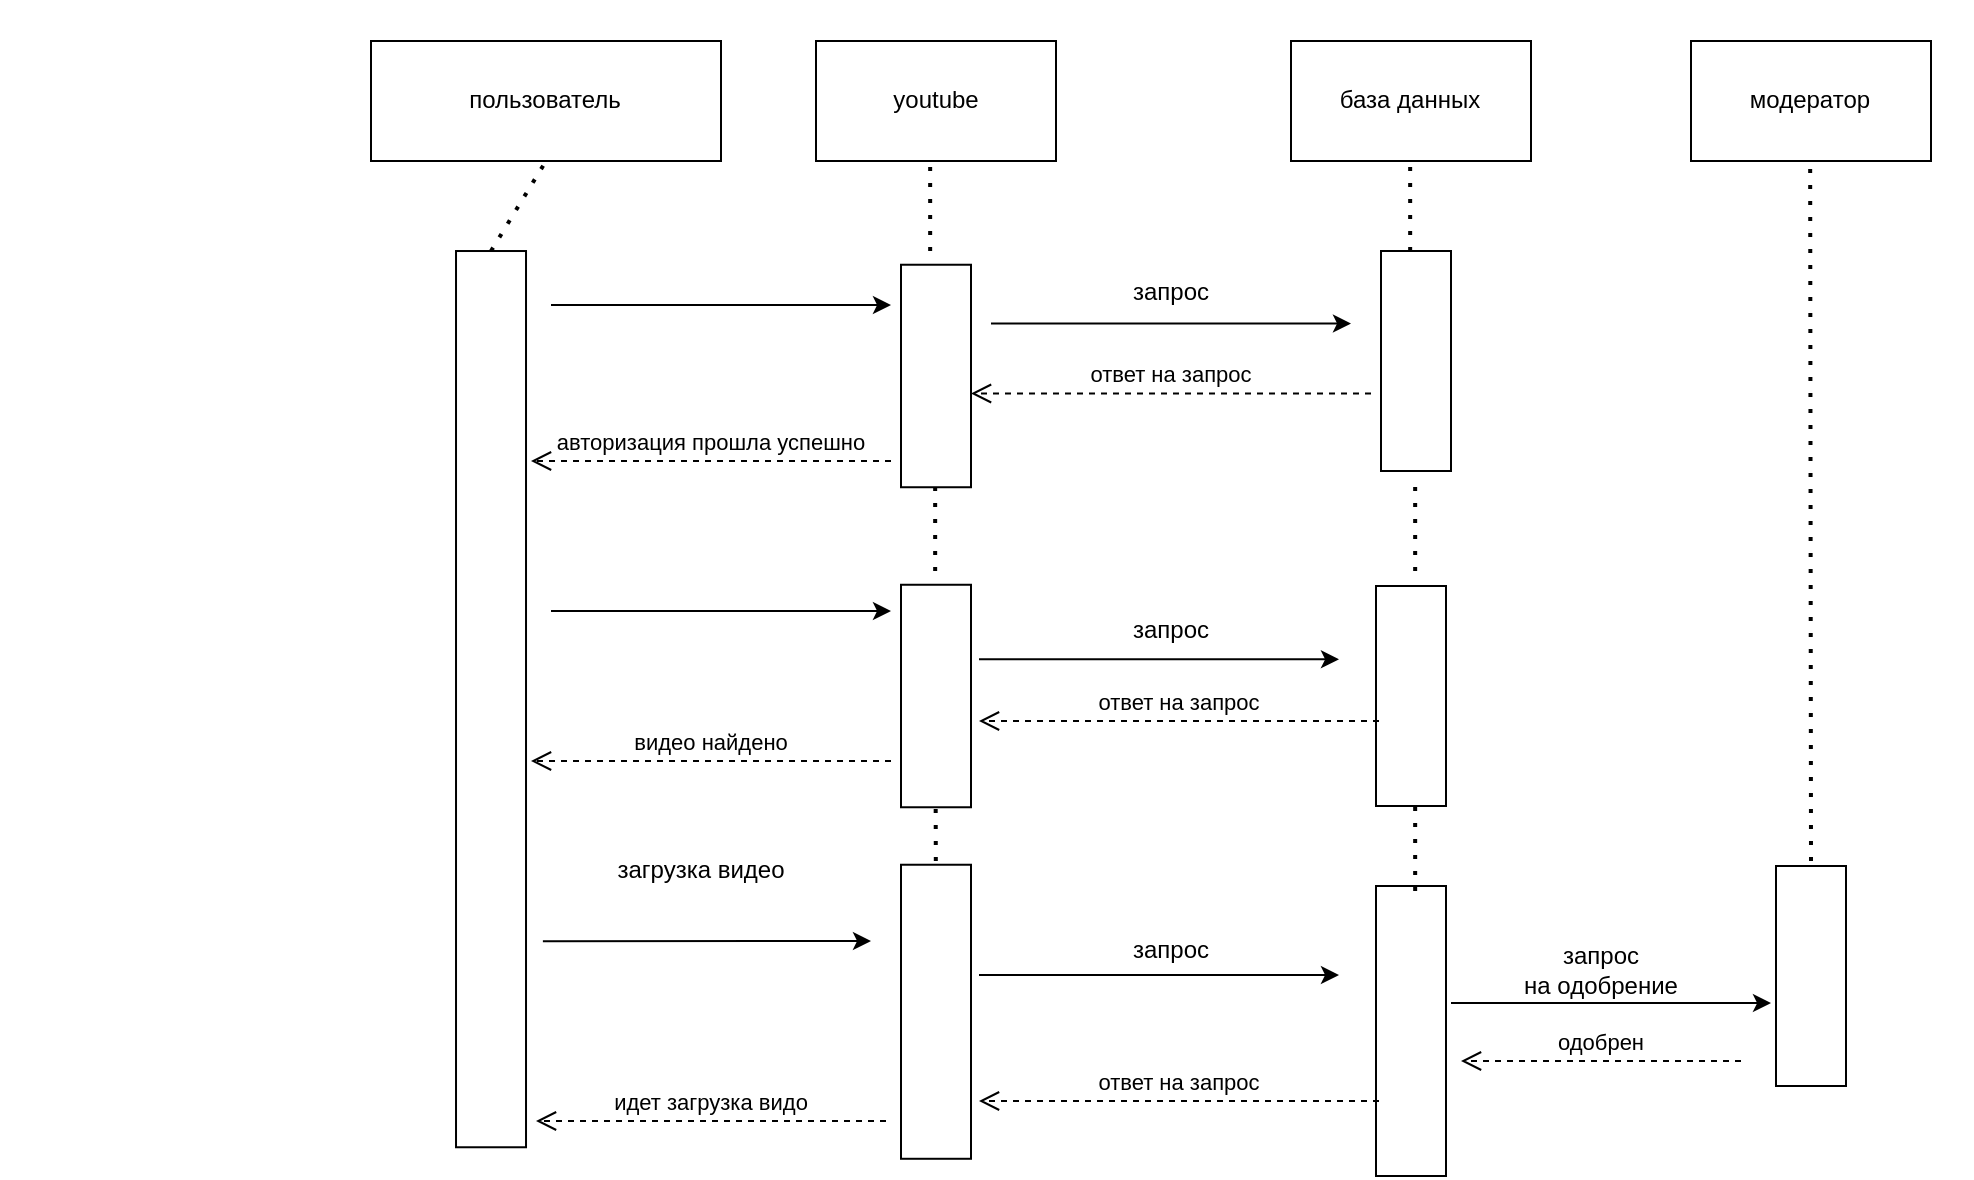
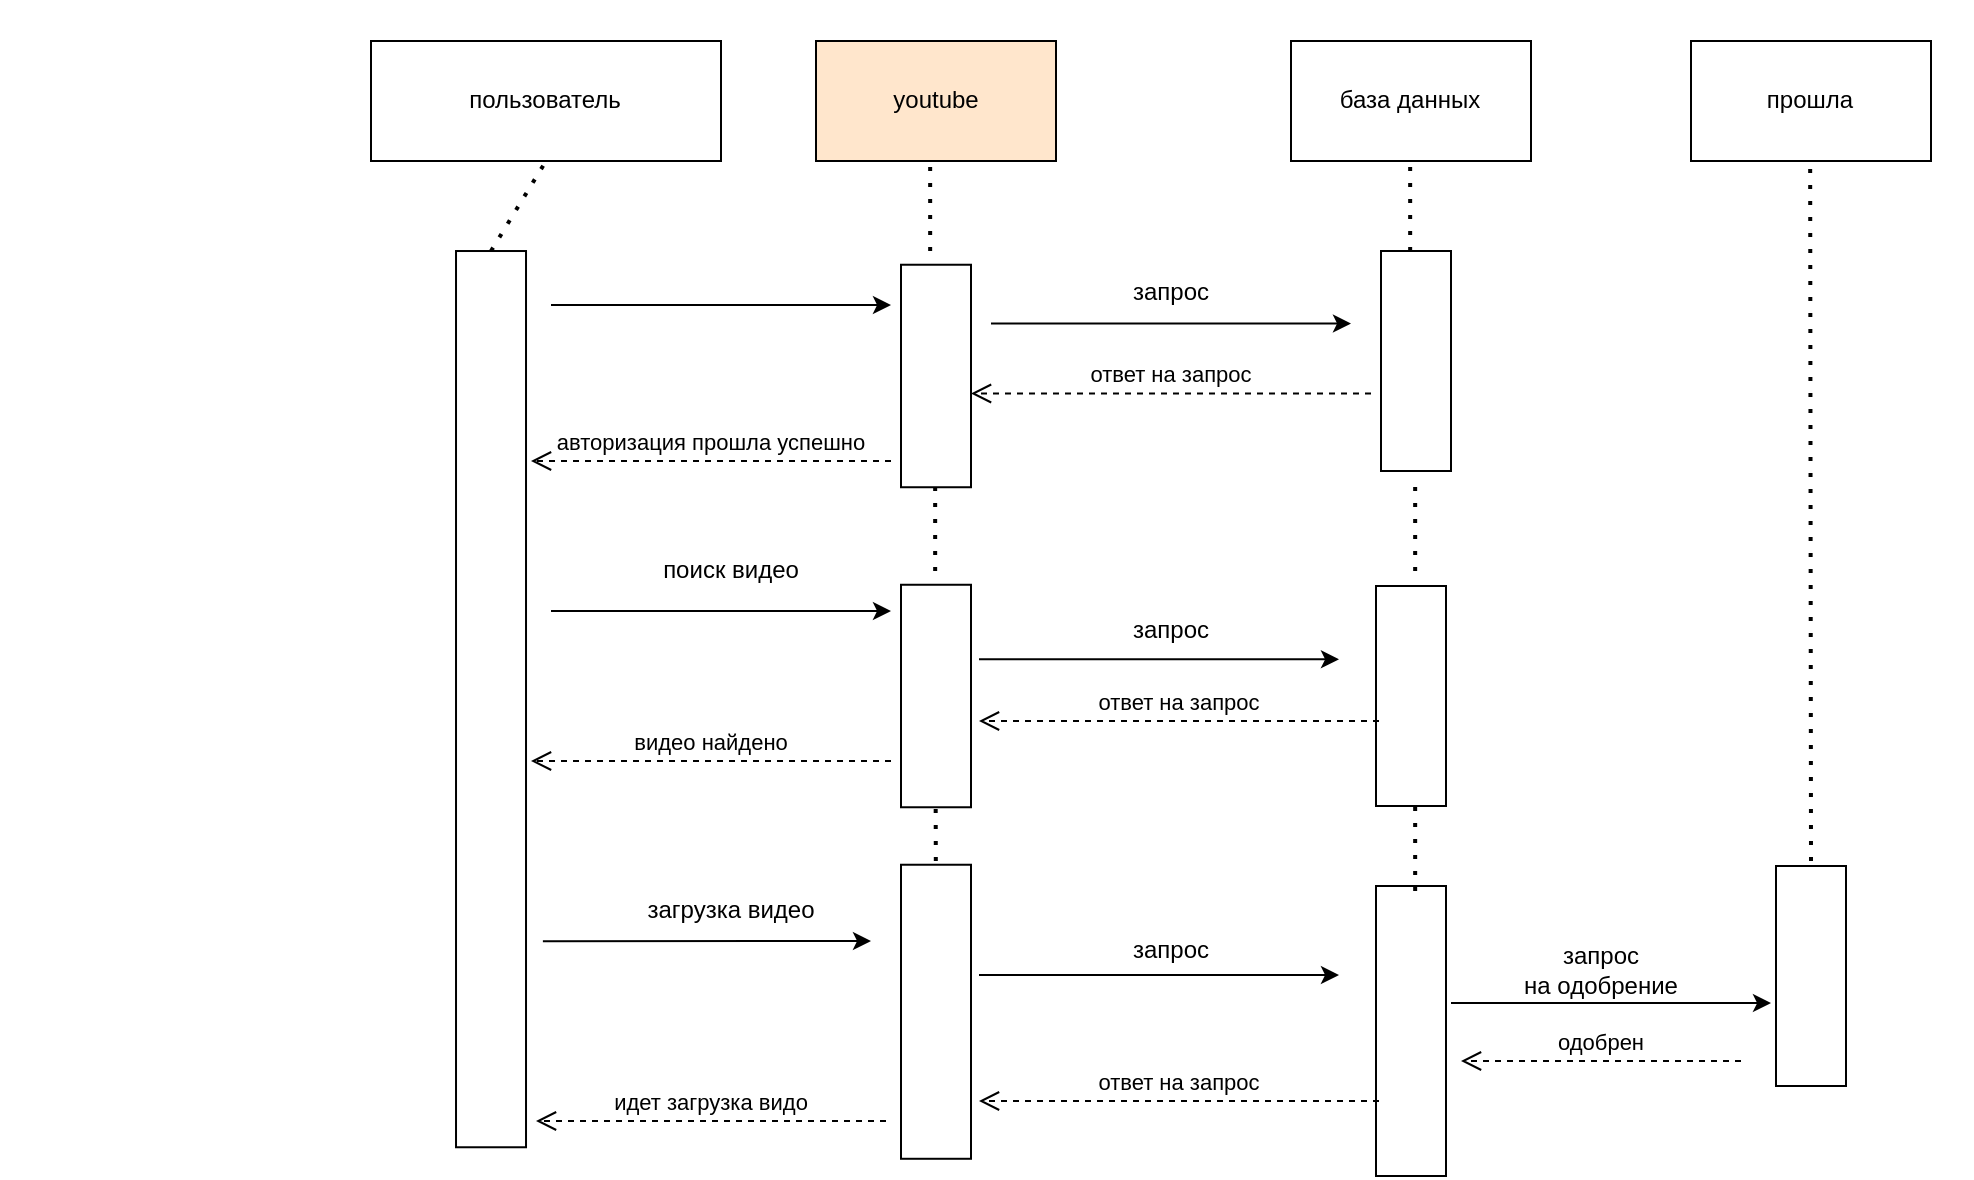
(936, 101) -> (936, 101)
(1811, 101) -> (1811, 101)
none -> (731, 571)
(701, 871) -> (731, 911)
